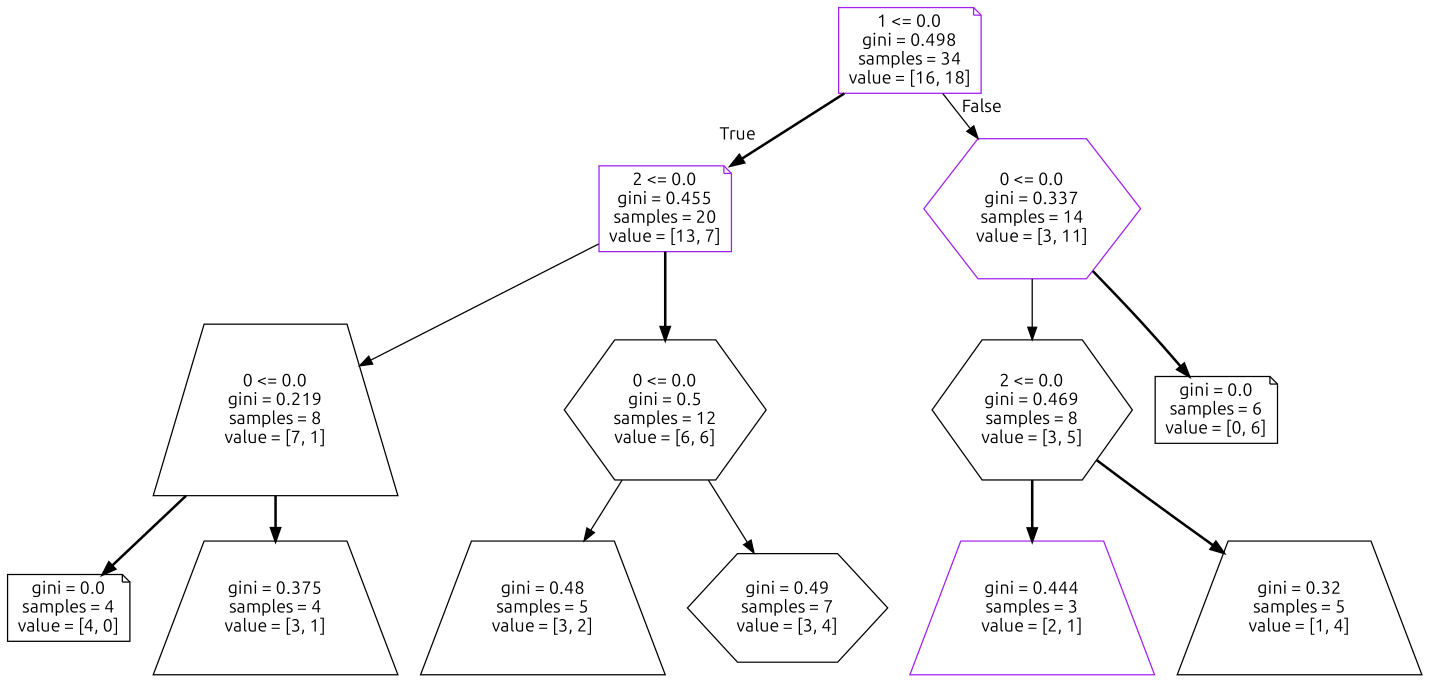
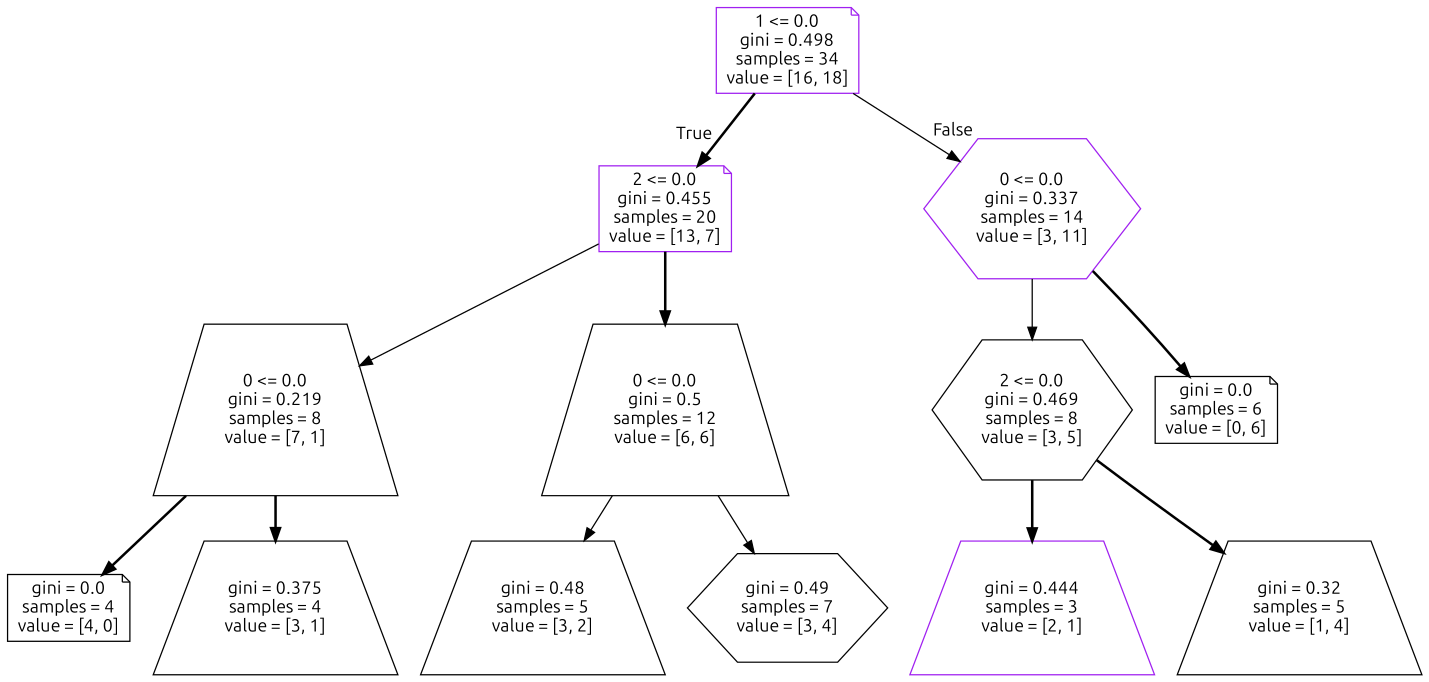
(665, 410) -> (665, 410)
